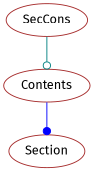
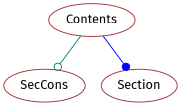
(47, 49) -> (70, 50)
